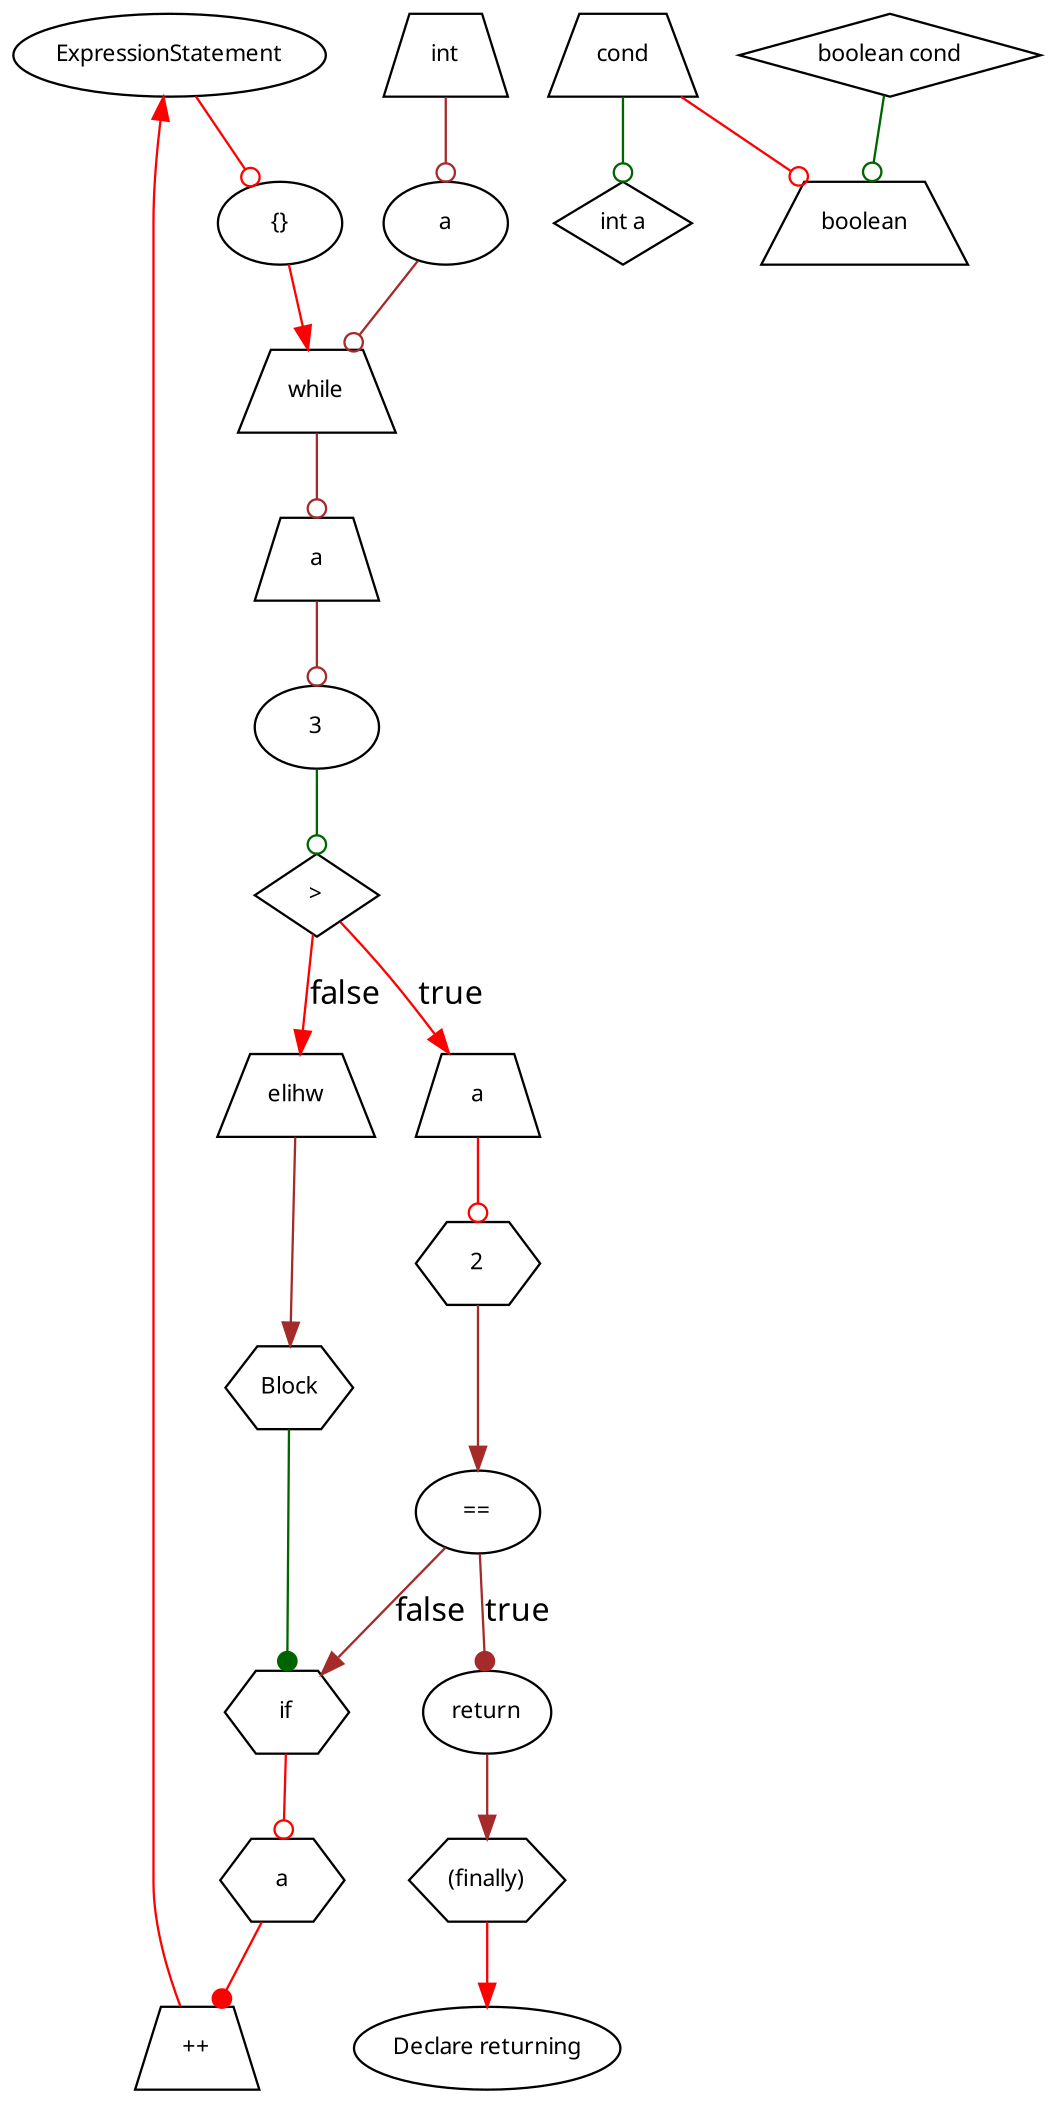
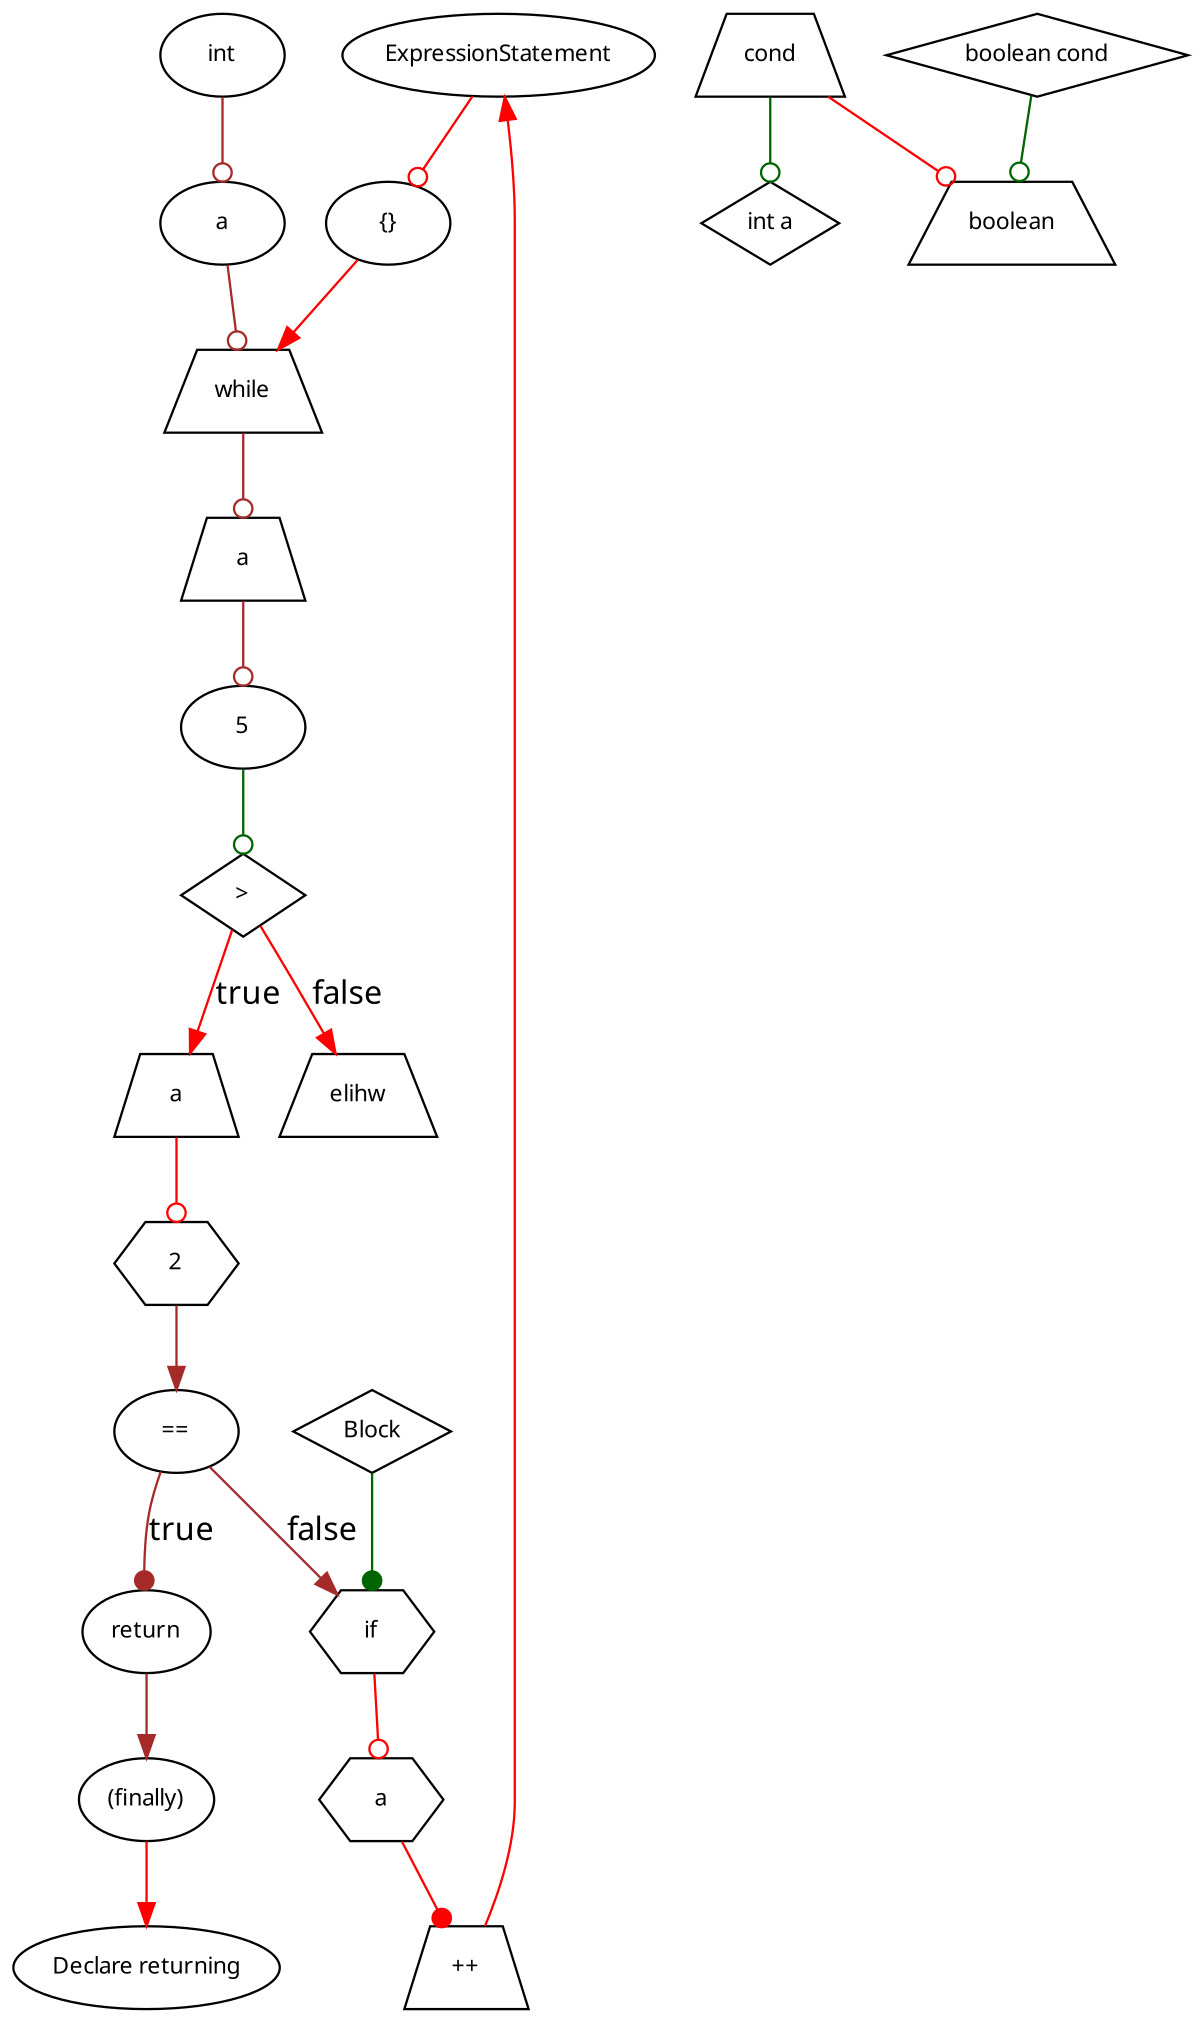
(446, 55) -> (223, 55)
(317, 727) -> (243, 727)
(293, 1230) -> none
(289, 1388) -> (372, 1431)
(487, 1880) -> (147, 1800)
